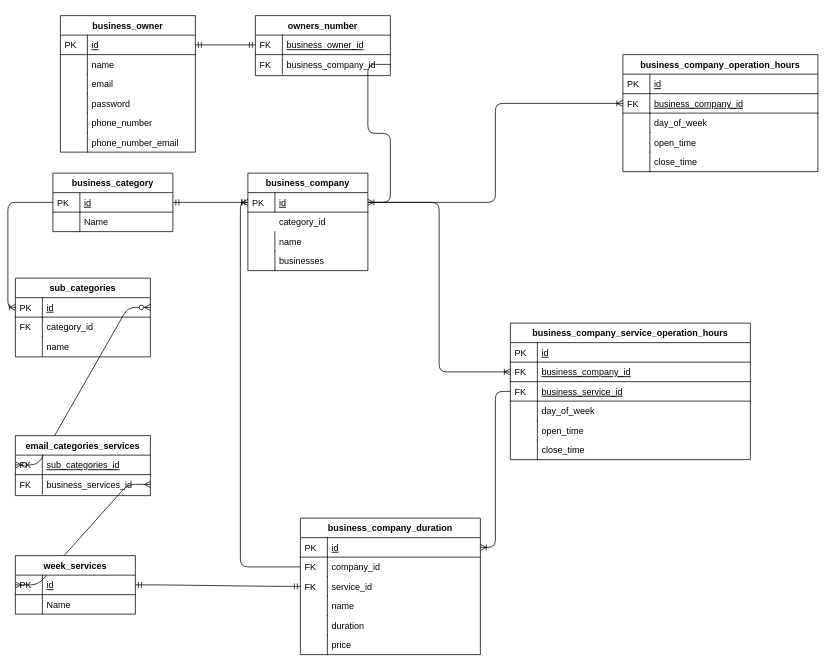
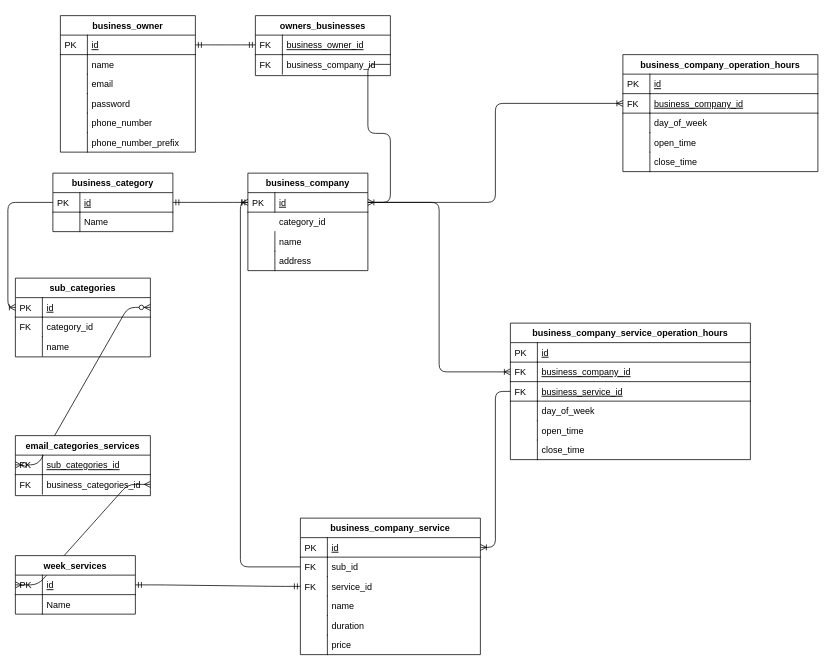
(323, 26) -> (323, 26)
(135, 143) -> (138, 143)
(303, 261) -> (297, 261)
(93, 485) -> (98, 485)
(390, 528) -> (390, 528)
(356, 567) -> (345, 567)
